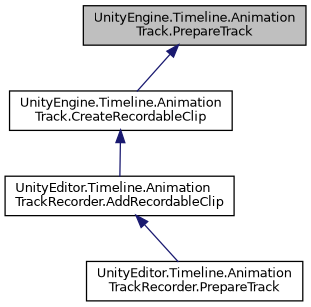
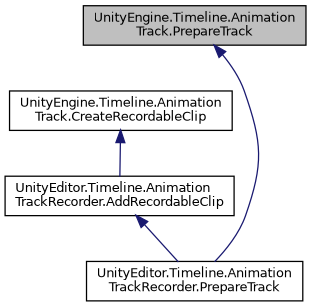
(153, 73) -> (258, 160)
